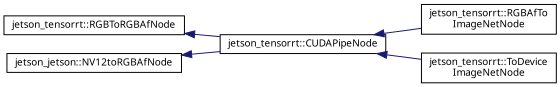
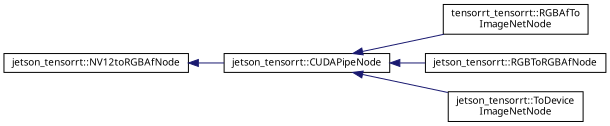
(489, 19) -> (516, 19)
(207, 35) -> (413, 63)
(94, 63) -> (96, 63)
